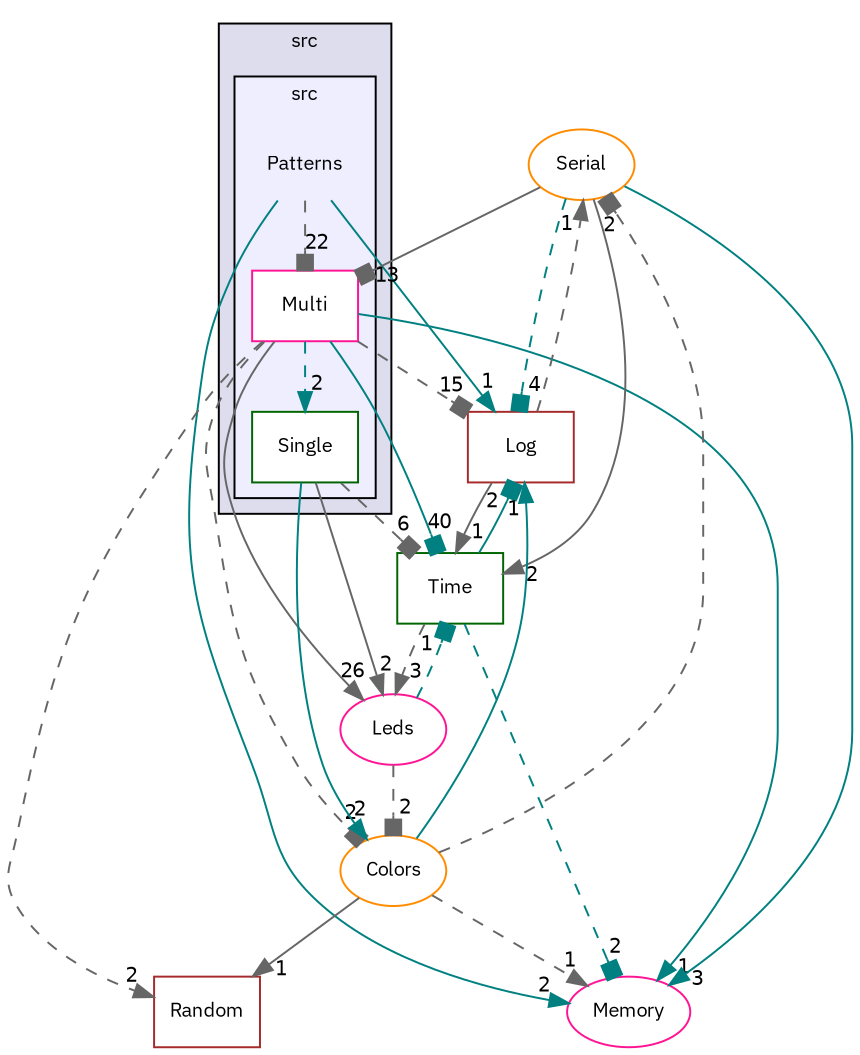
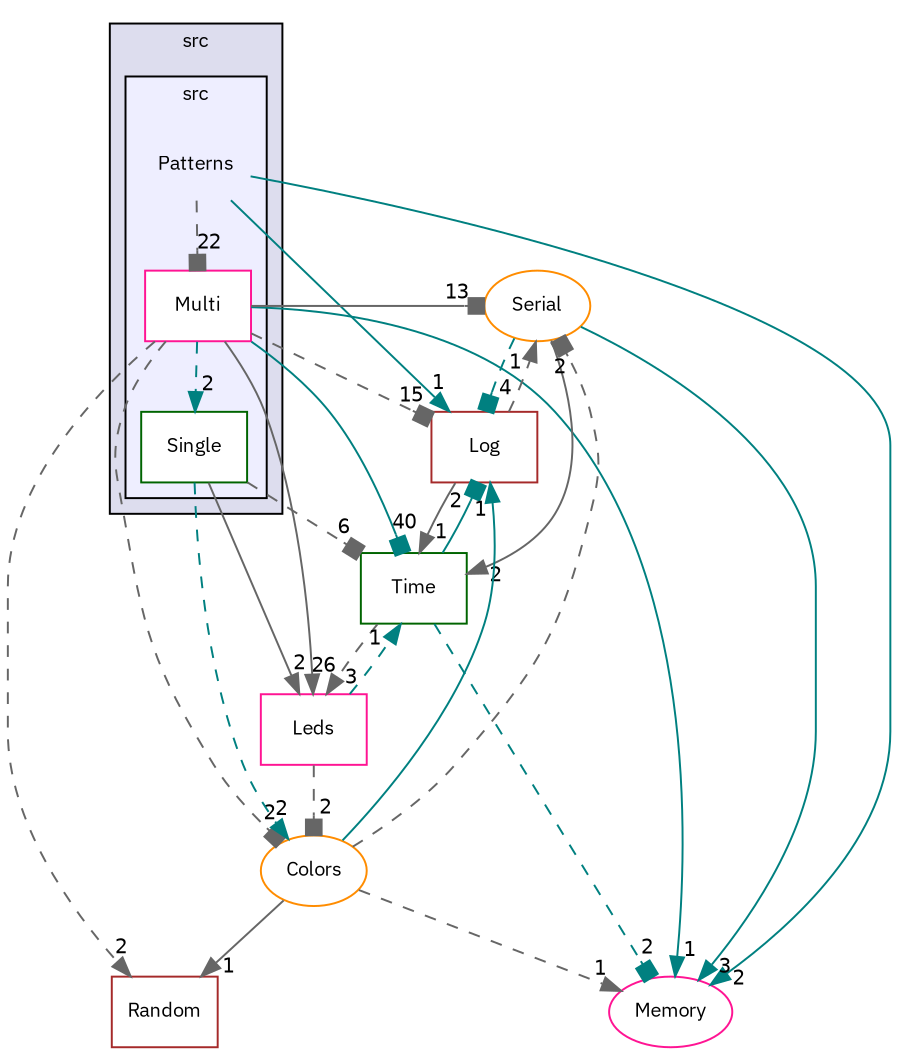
(458, 228) -> (358, 306)
(301, 658) -> (214, 659)
(430, 671) -> (370, 668)
(393, 730) -> (314, 730)
